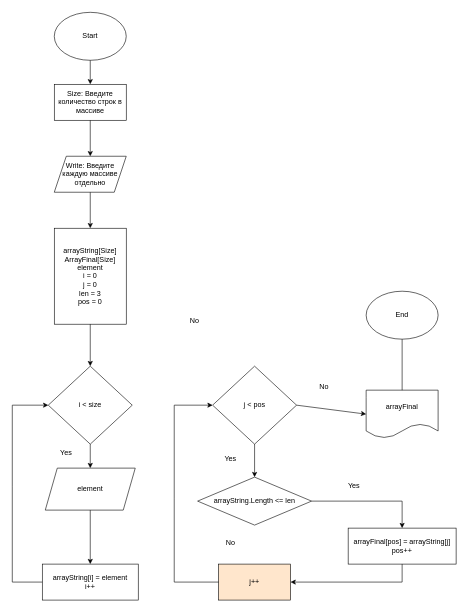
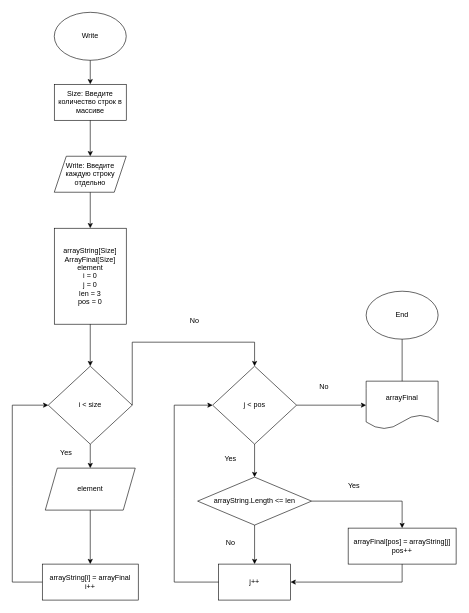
(90, 36) -> (90, 36)
(90, 174) -> (90, 174)
none -> (255, 350)
(402, 414) -> (402, 405)
none -> (255, 542)
(90, 582) -> (90, 582)
(255, 582) -> (255, 582)
